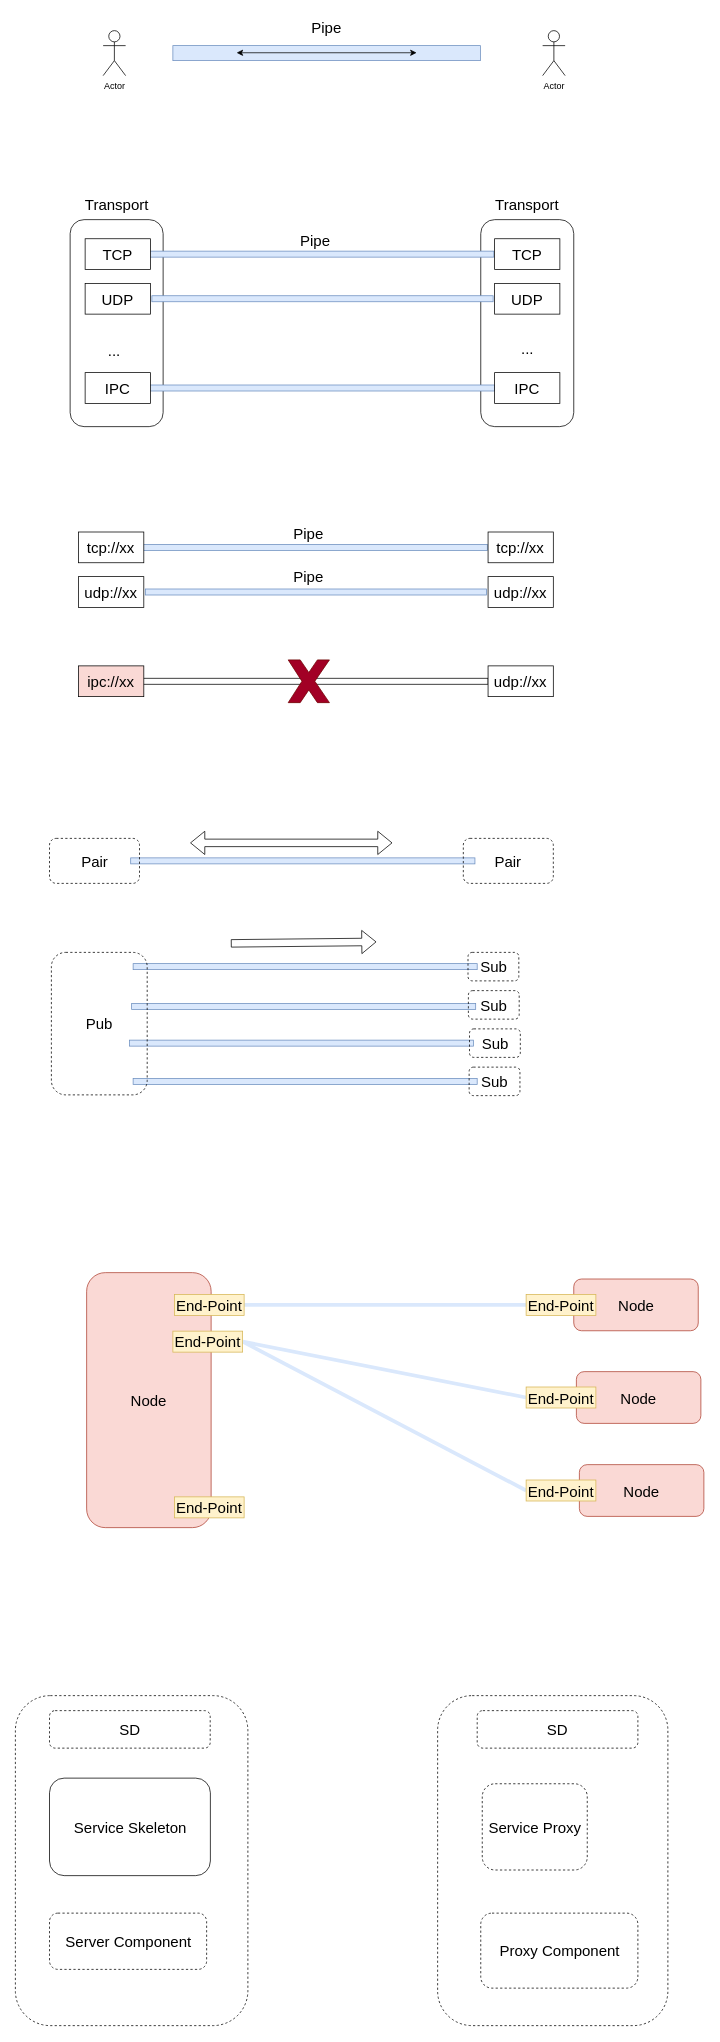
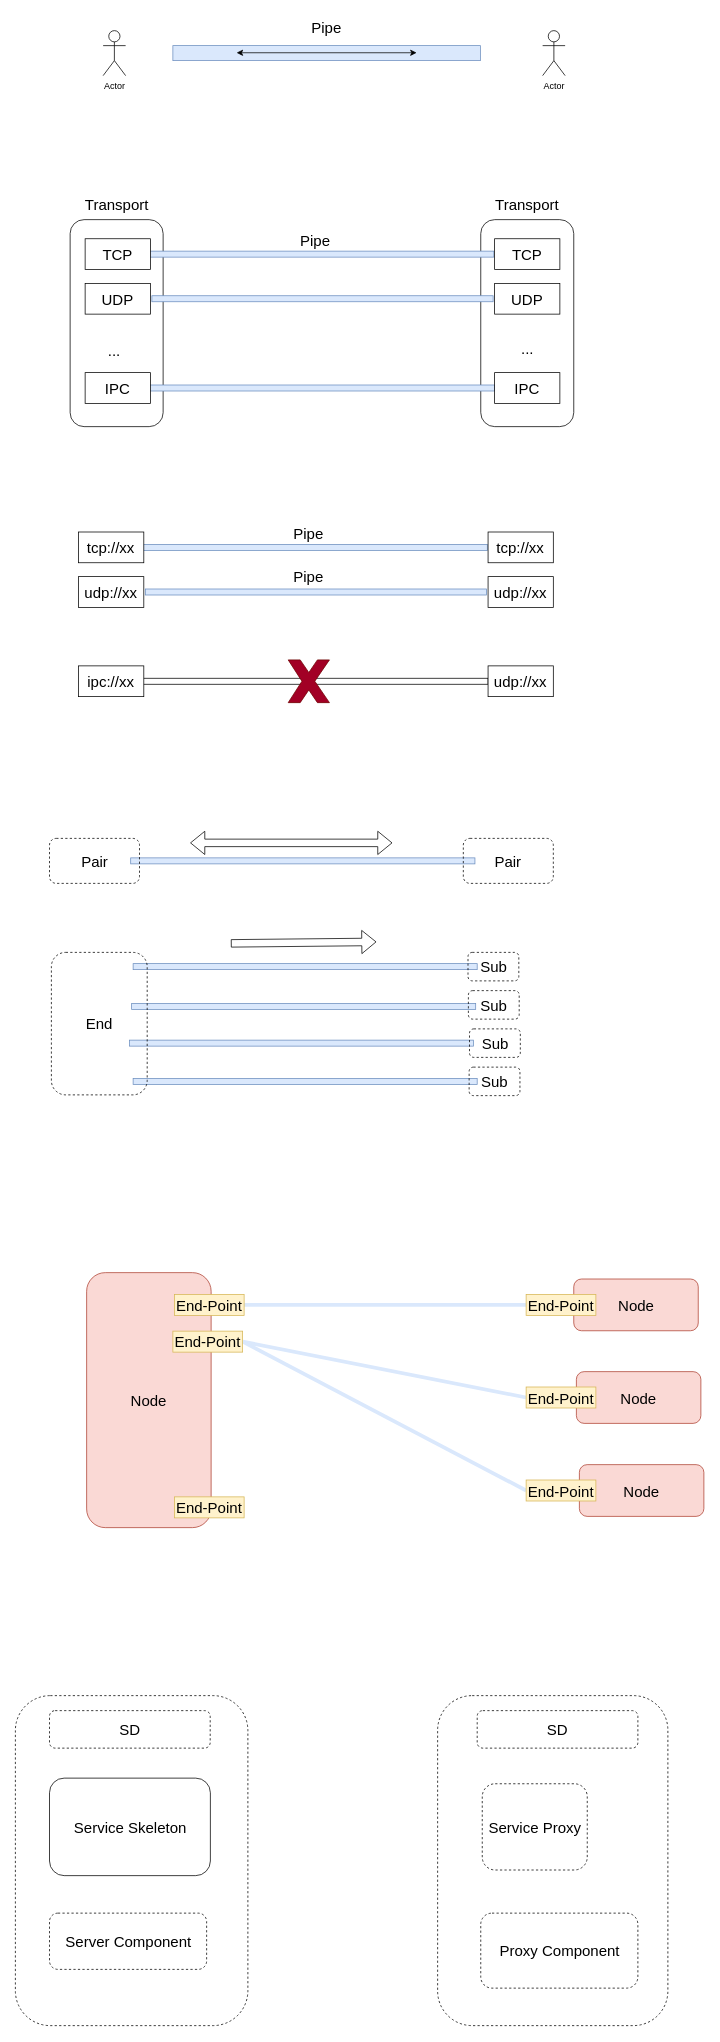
(111, 681) -> (111, 681)
(99, 1023) -> (99, 1023)
